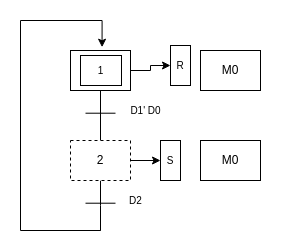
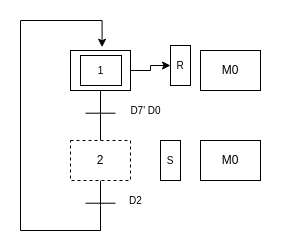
(146, 111) -> (146, 111)
(142, 161) -> none
